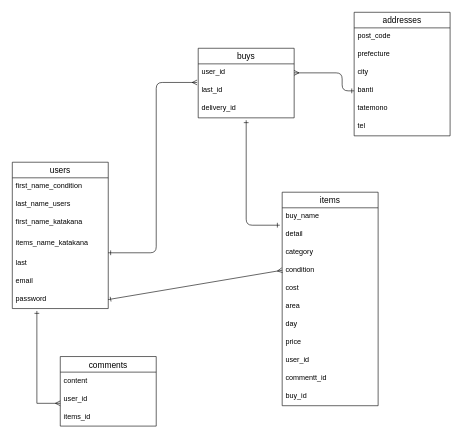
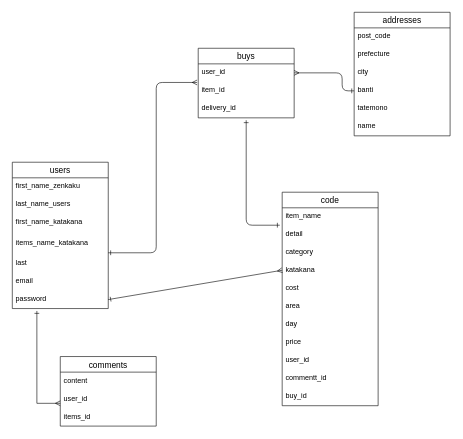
(214, 90) -> (214, 90)
(363, 126) -> (366, 126)
(53, 186) -> (51, 186)
(330, 201) -> (330, 201)
(302, 216) -> (303, 216)
(302, 270) -> (302, 270)
